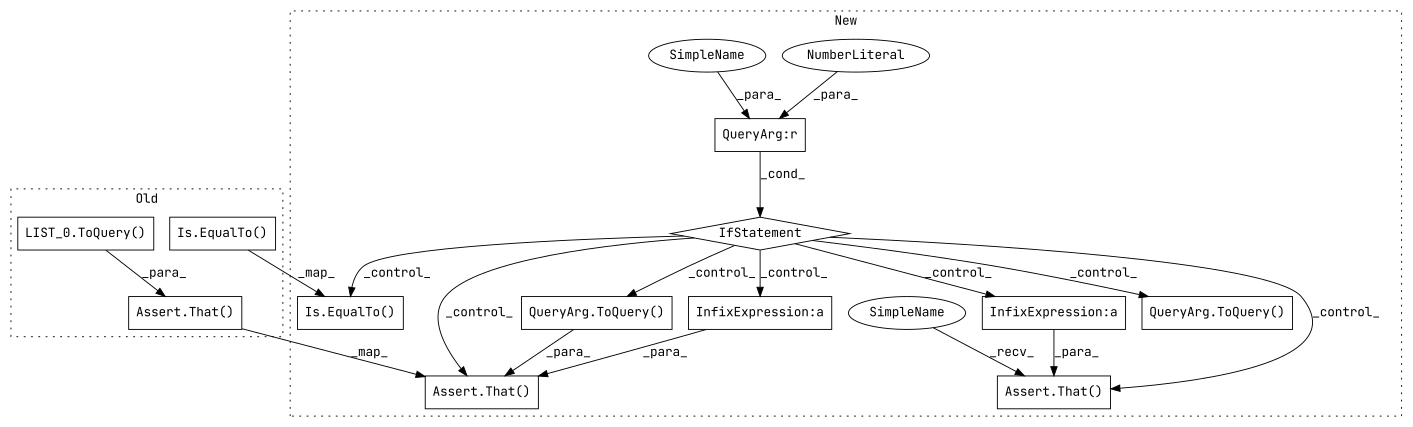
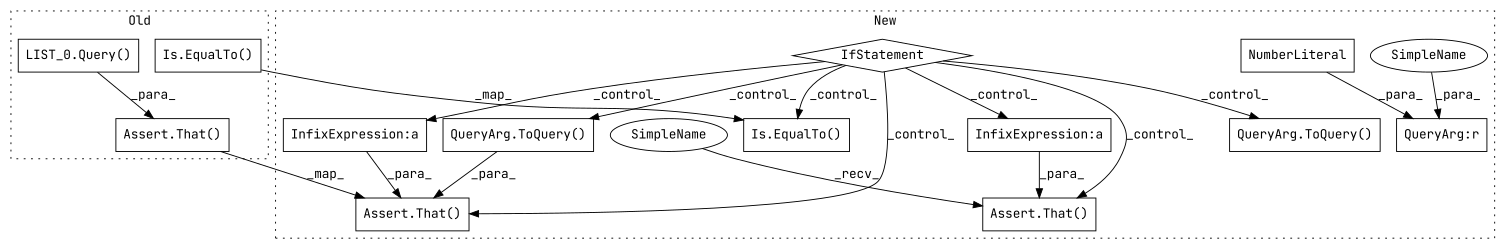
(856, 56) -> (1298, 56)
(760, 180) -> none
(86, 234) -> (78, 56)
